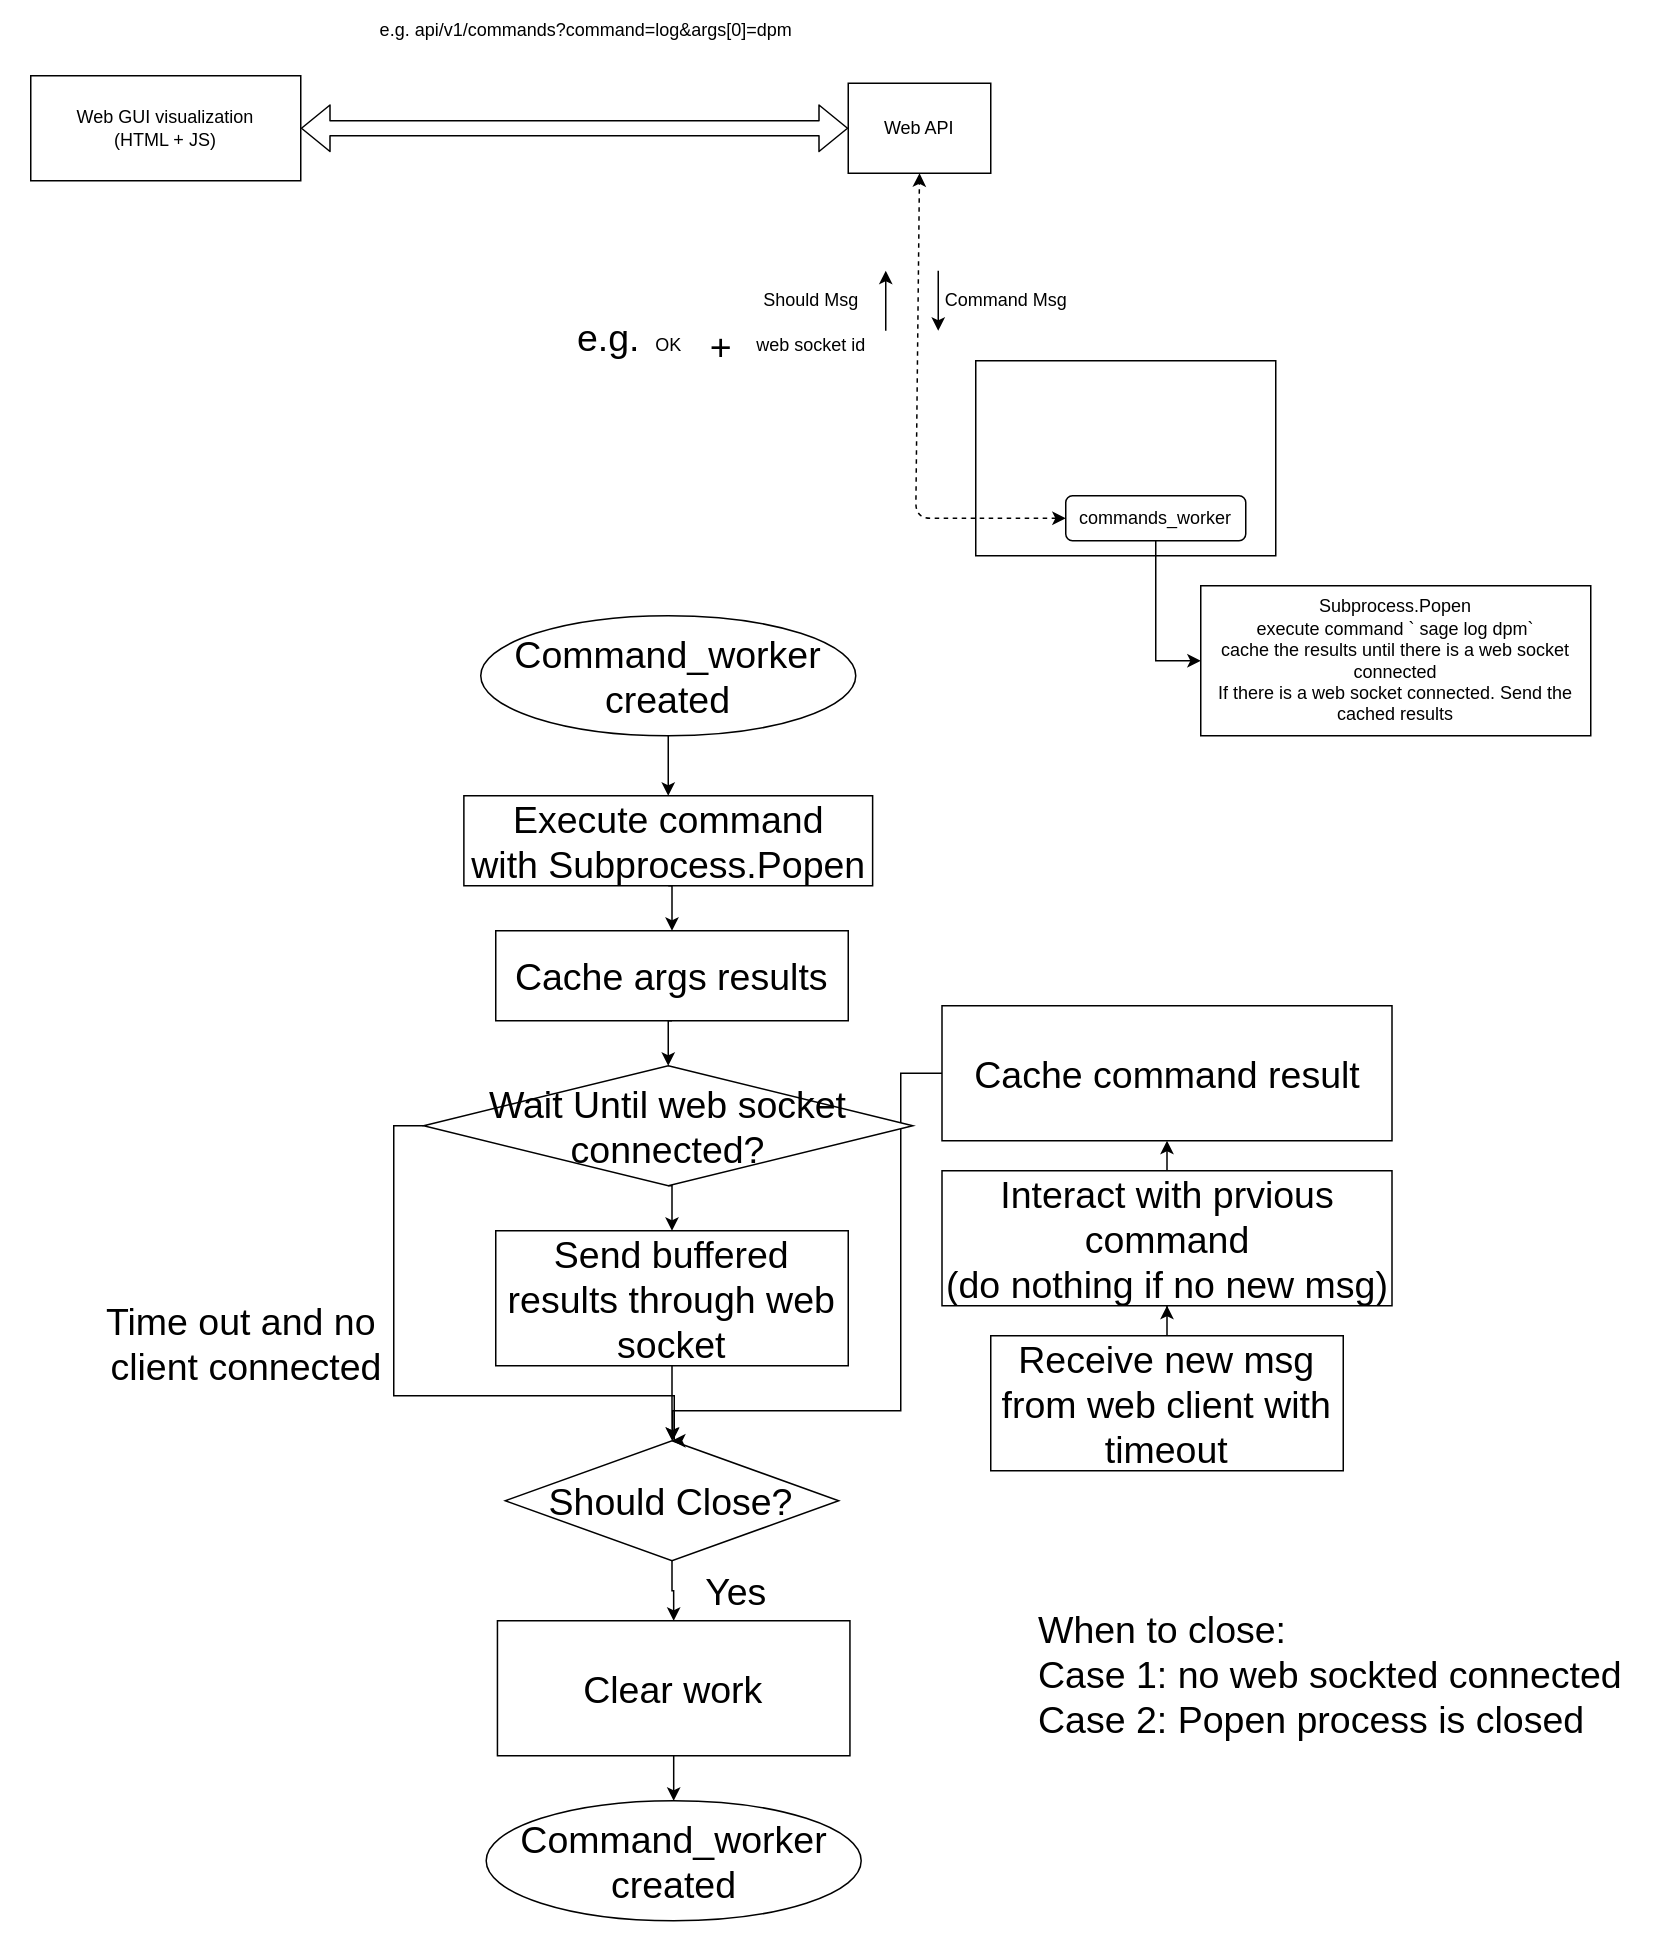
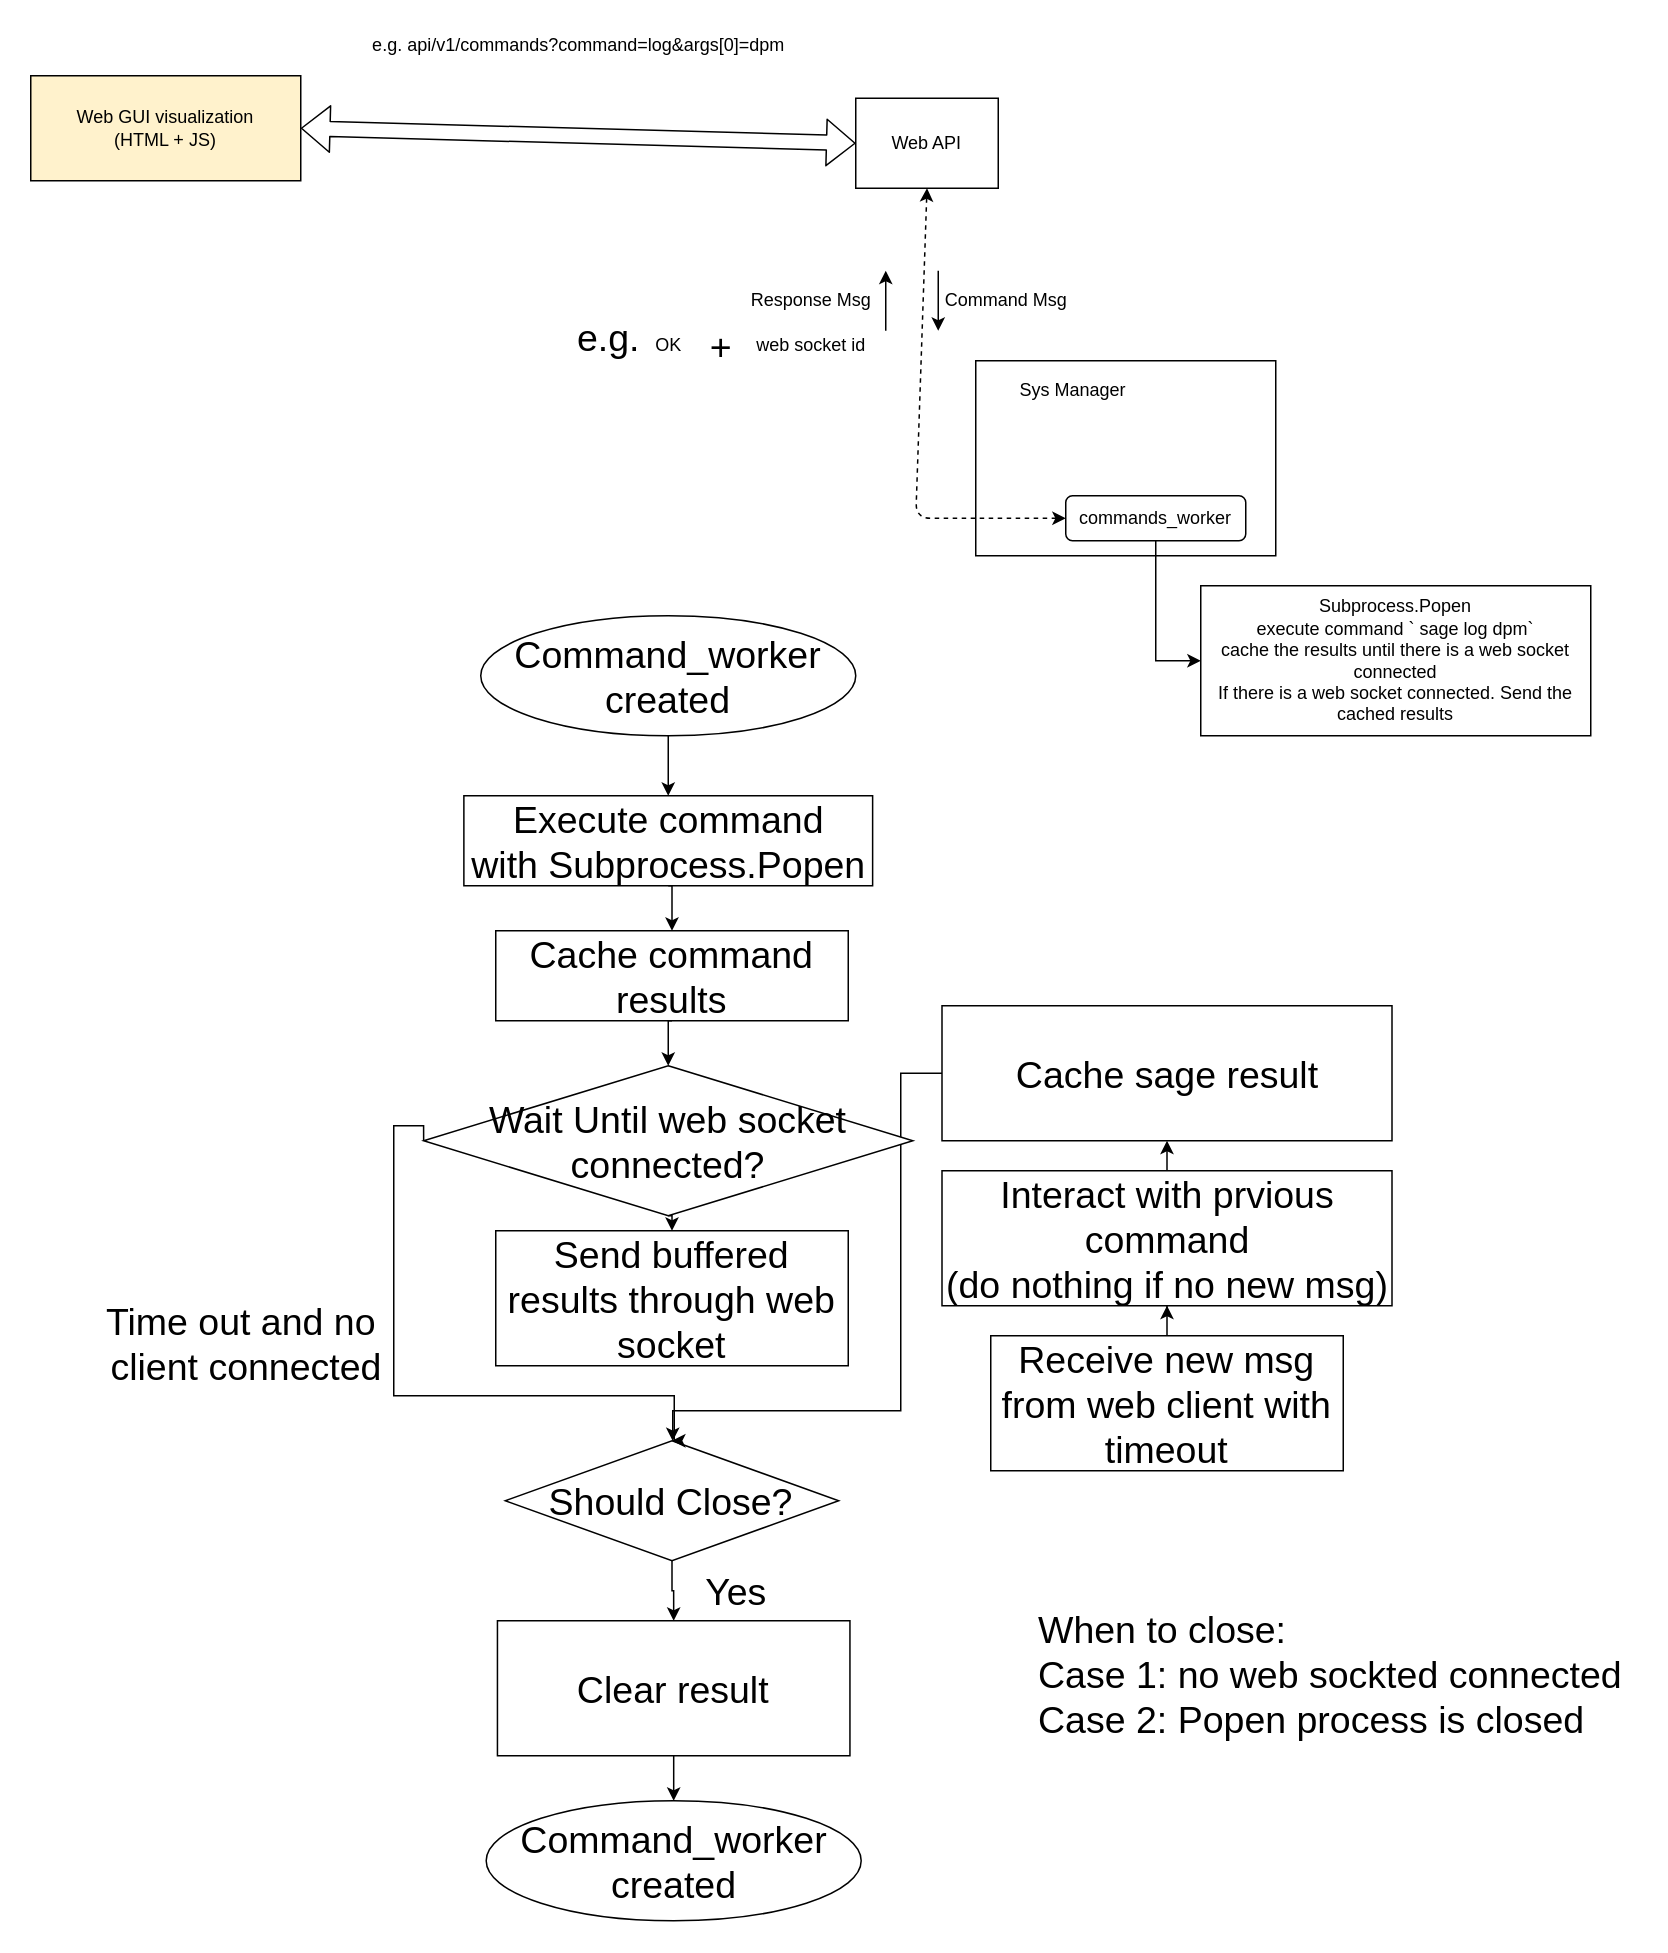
(587, 31) -> (579, 46)
(166, 128) -> (166, 128)
(920, 128) -> (927, 143)
(812, 301) -> (812, 301)
none -> (1073, 391)
(672, 976) -> (672, 976)
(1168, 1073) -> (1168, 1073)
(668, 1126) -> (668, 1141)
(672, 1386) -> none
(674, 1688) -> (674, 1688)
